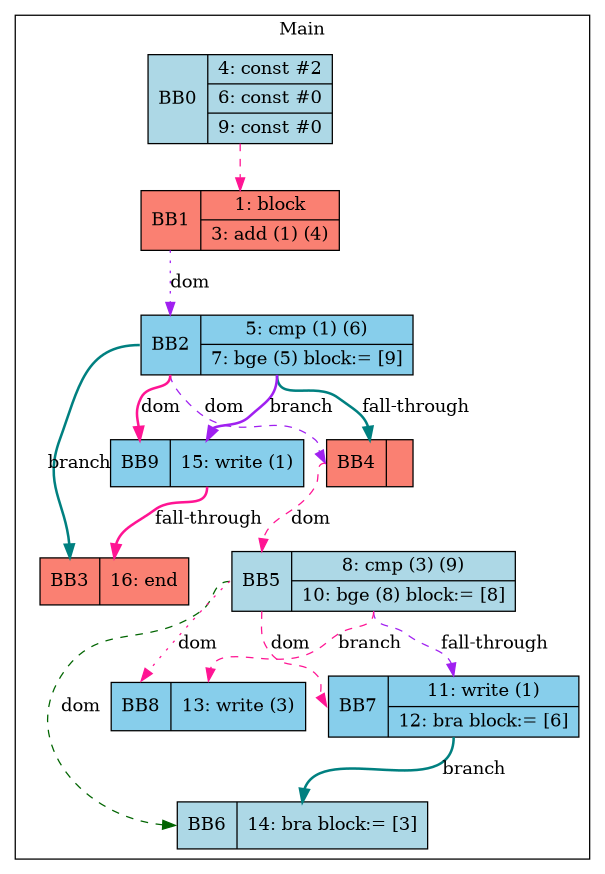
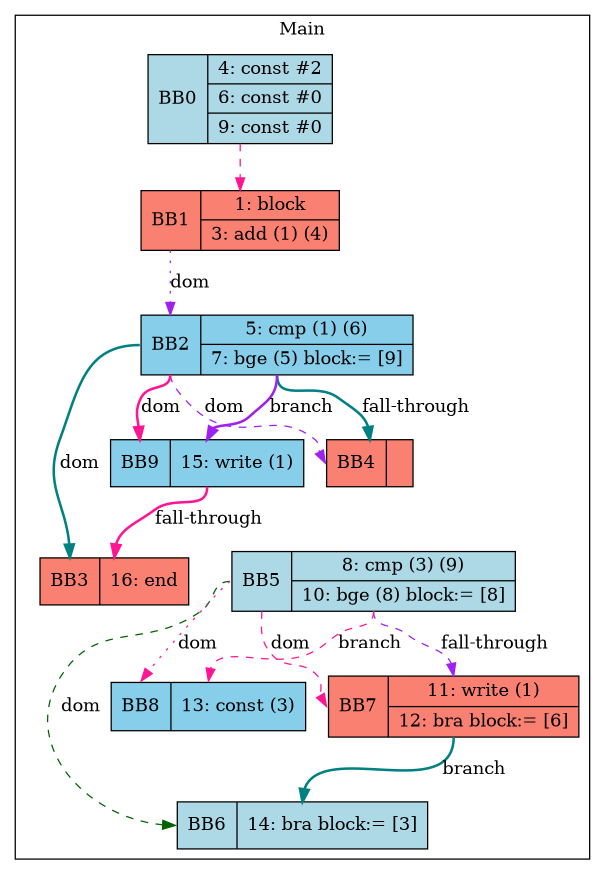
(79, 463) -> (79, 463)
(300, 504) -> none
(238, 706) -> (238, 706)
(454, 707) -> (454, 707)
